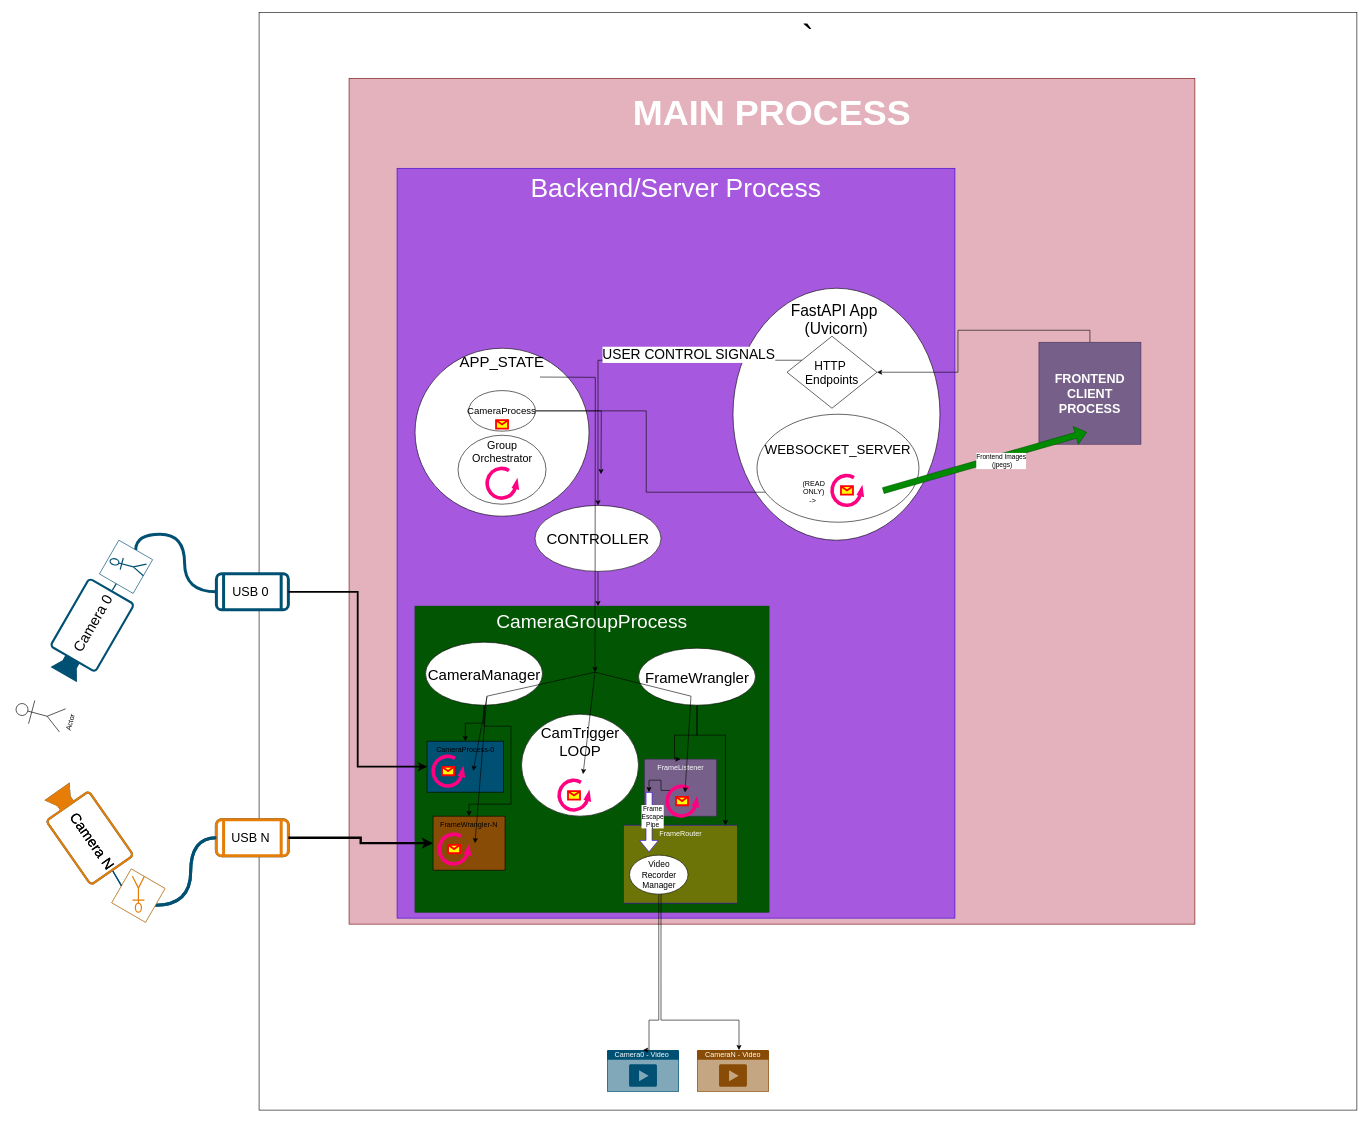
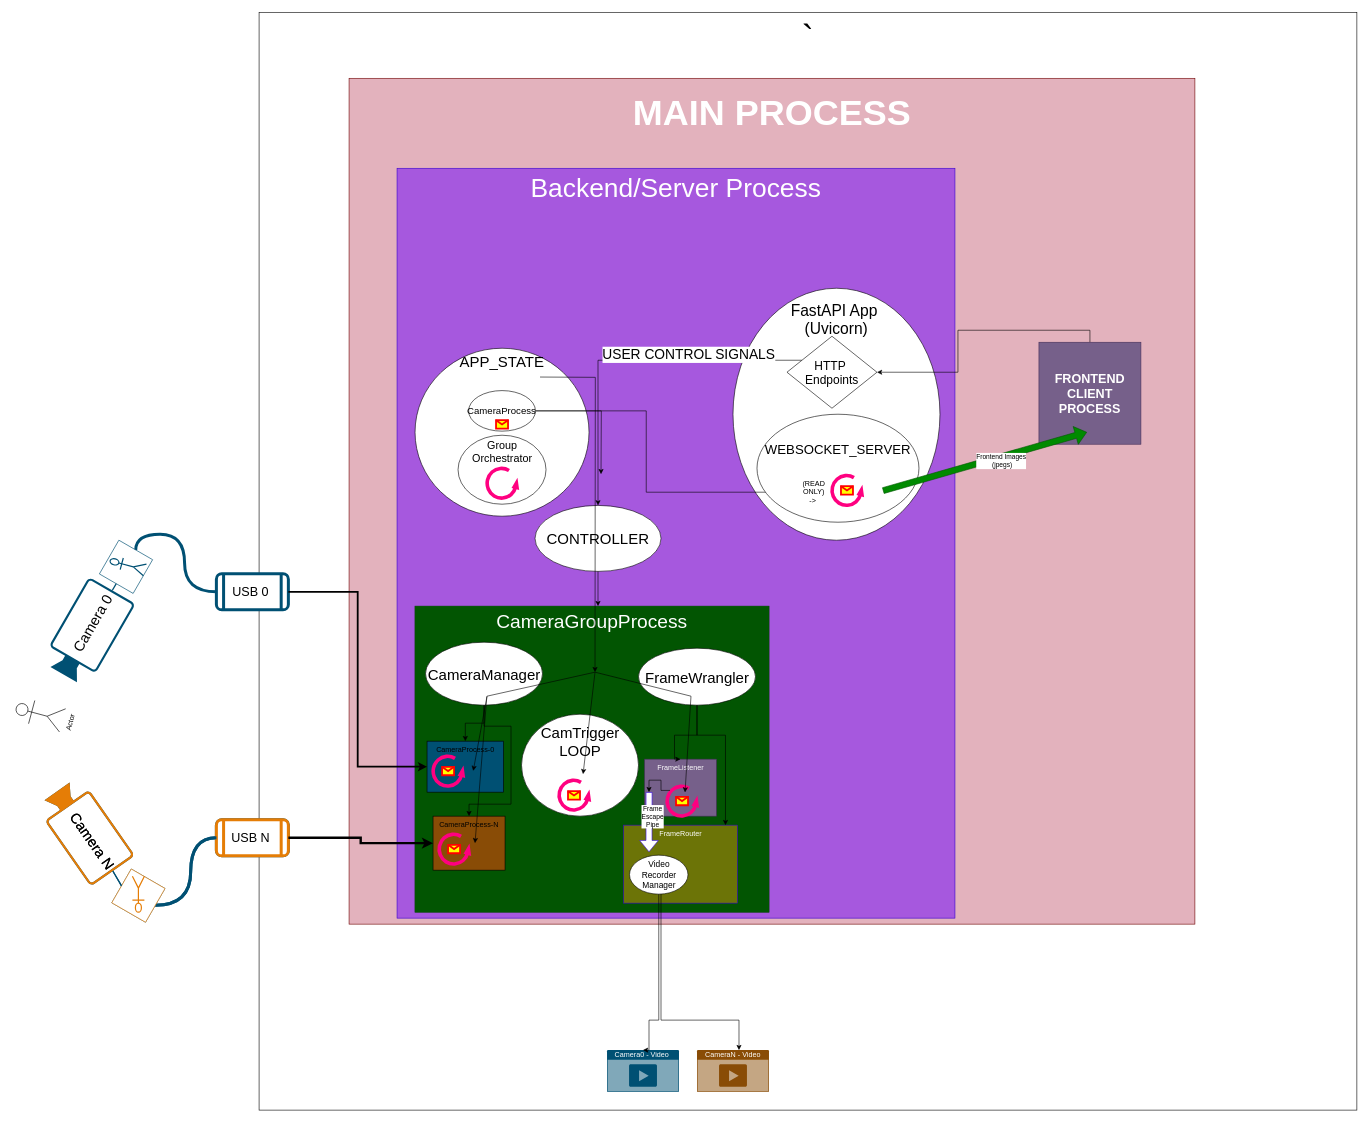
(469, 825) -> (469, 825)
